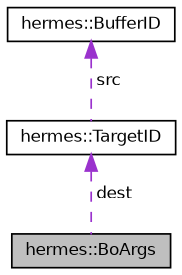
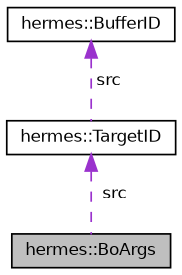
(112, 194) -> (112, 194)
